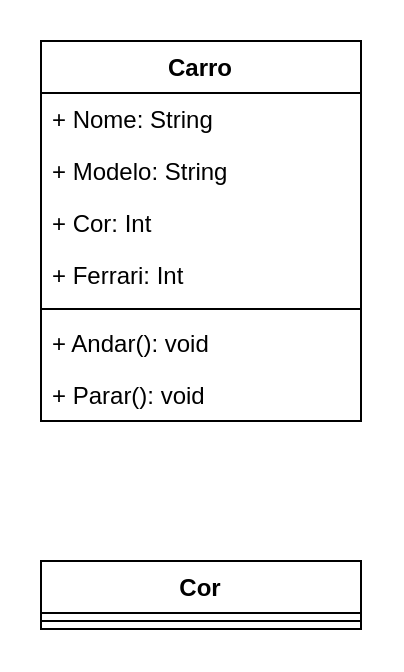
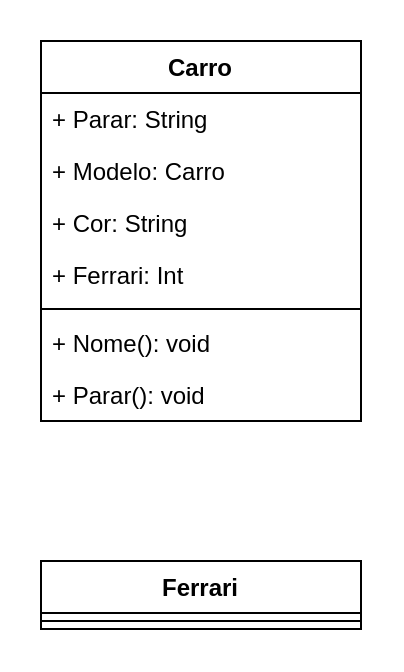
(134, 120) -> (140, 120)
(144, 172) -> (140, 172)
(110, 224) -> (127, 224)
(140, 344) -> (134, 344)
(200, 588) -> (200, 588)
